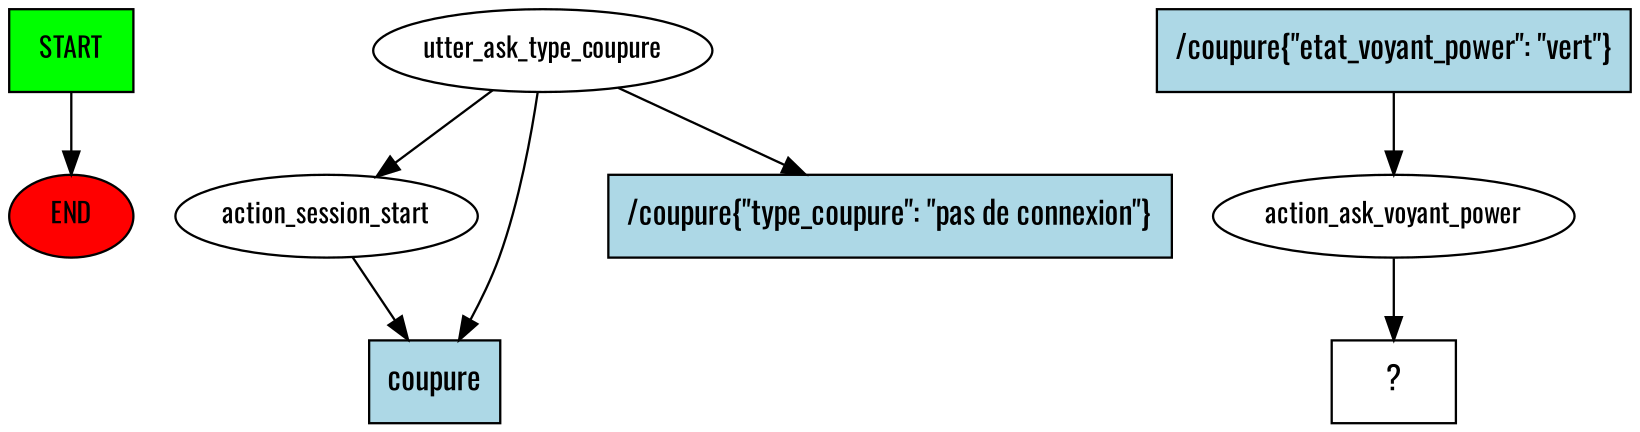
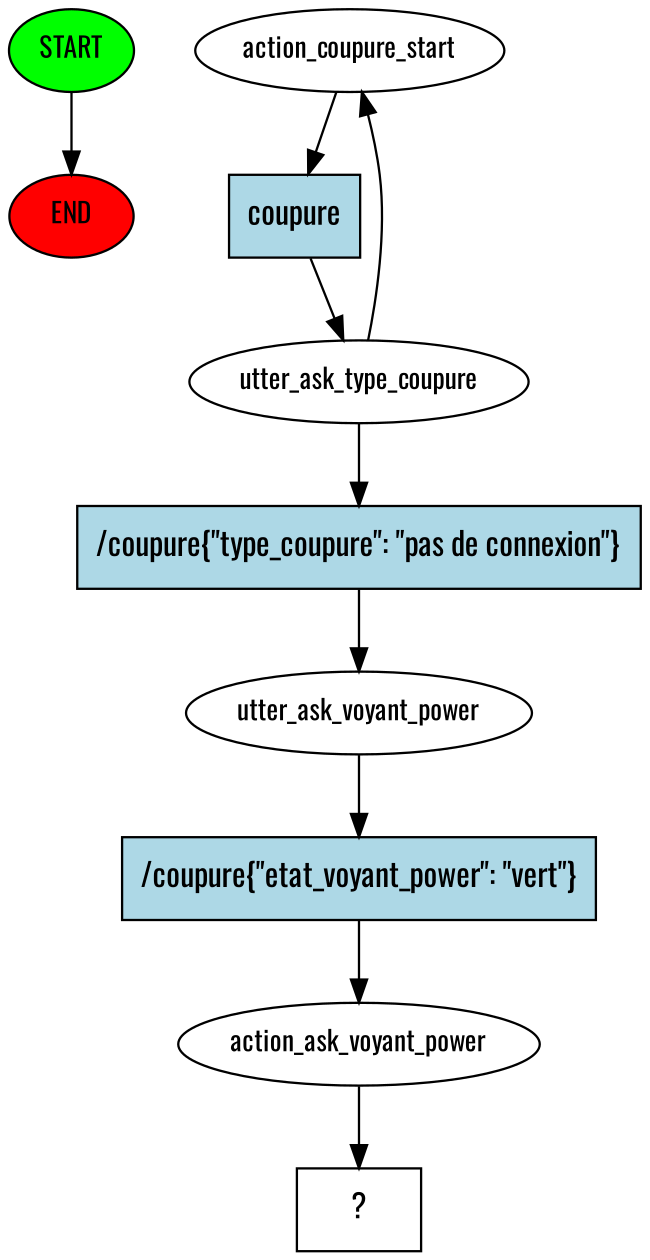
(71, 51) -> (71, 51)
(514, 209) -> (323, 288)
(327, 216) -> (350, 51)
none -> (359, 713)
